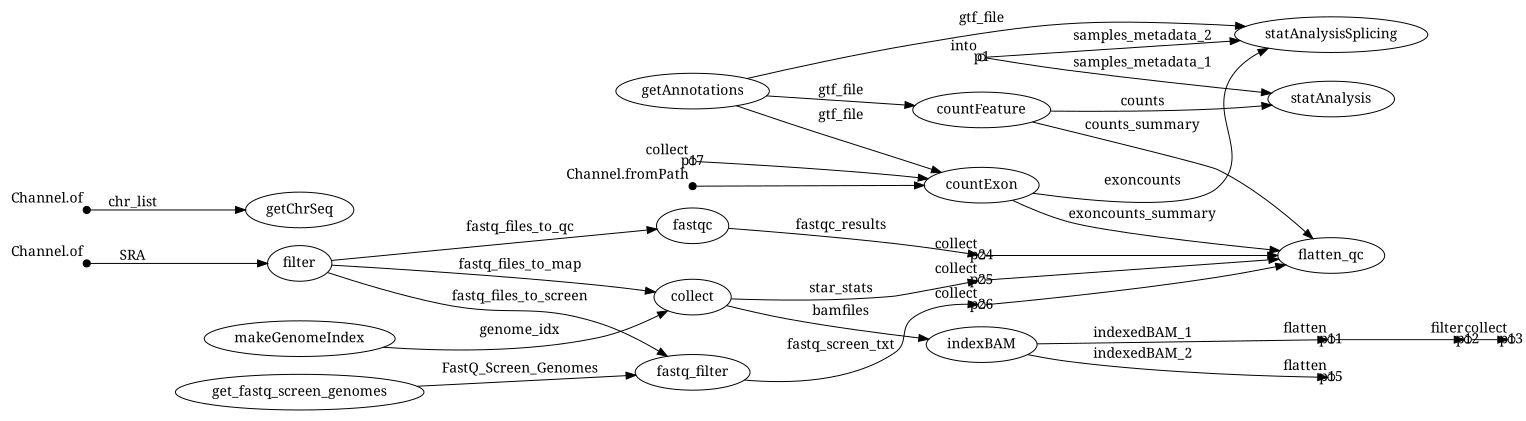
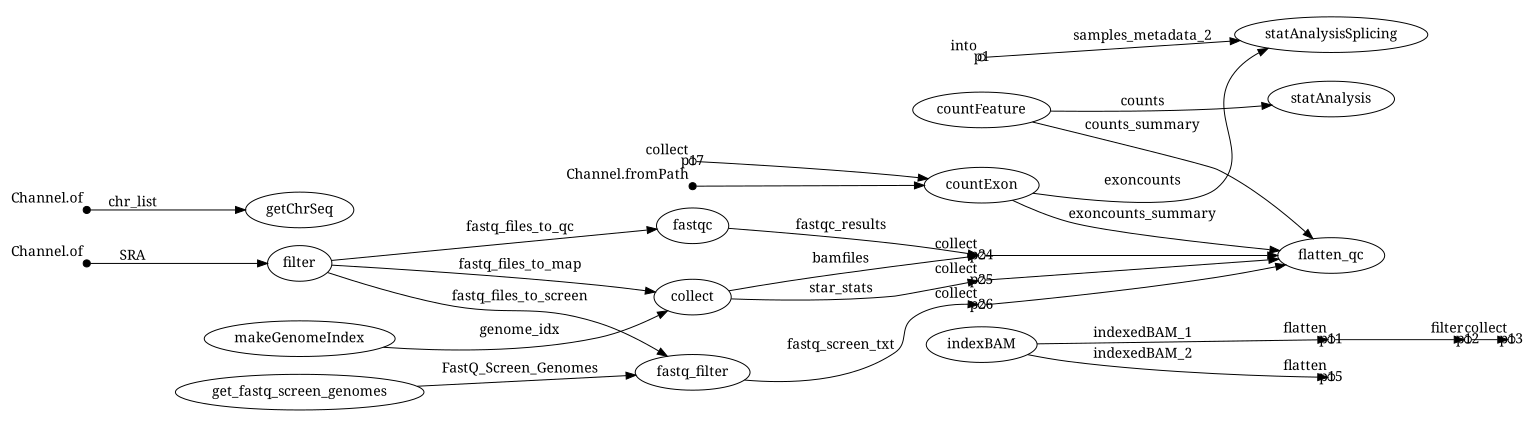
(1123, 77) -> none
(693, 91) -> none
(822, 325) -> (848, 272)
